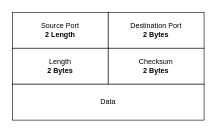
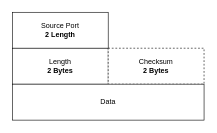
(156, 30) -> none
(156, 66) -> (156, 66)
